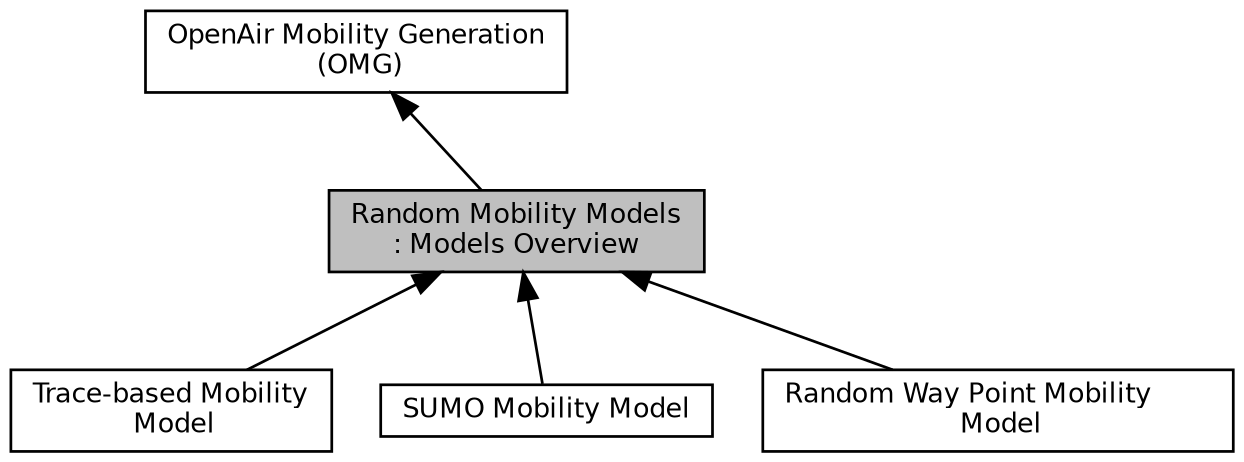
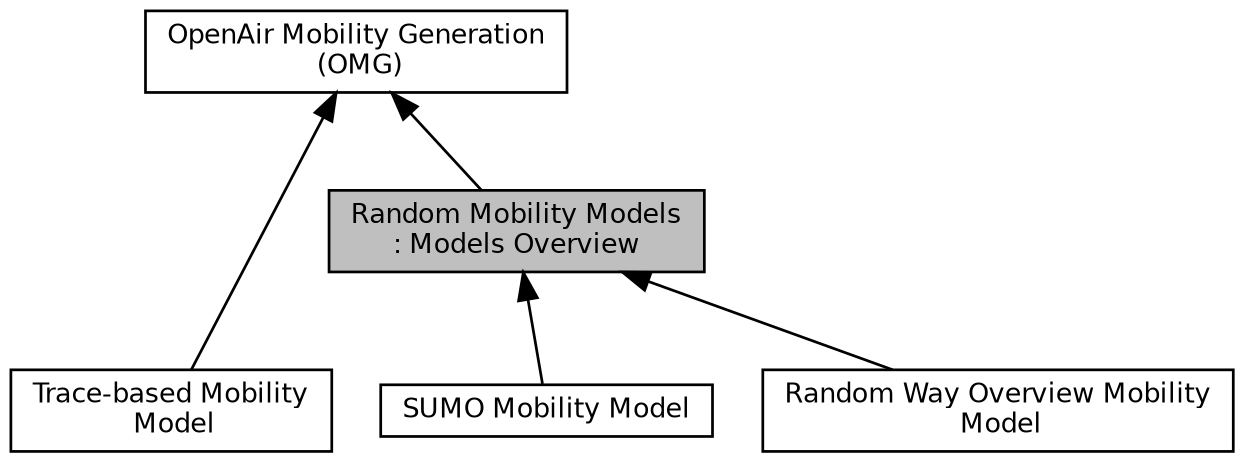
(332, 327) -> (257, 244)
(998, 411) -> (998, 411)
